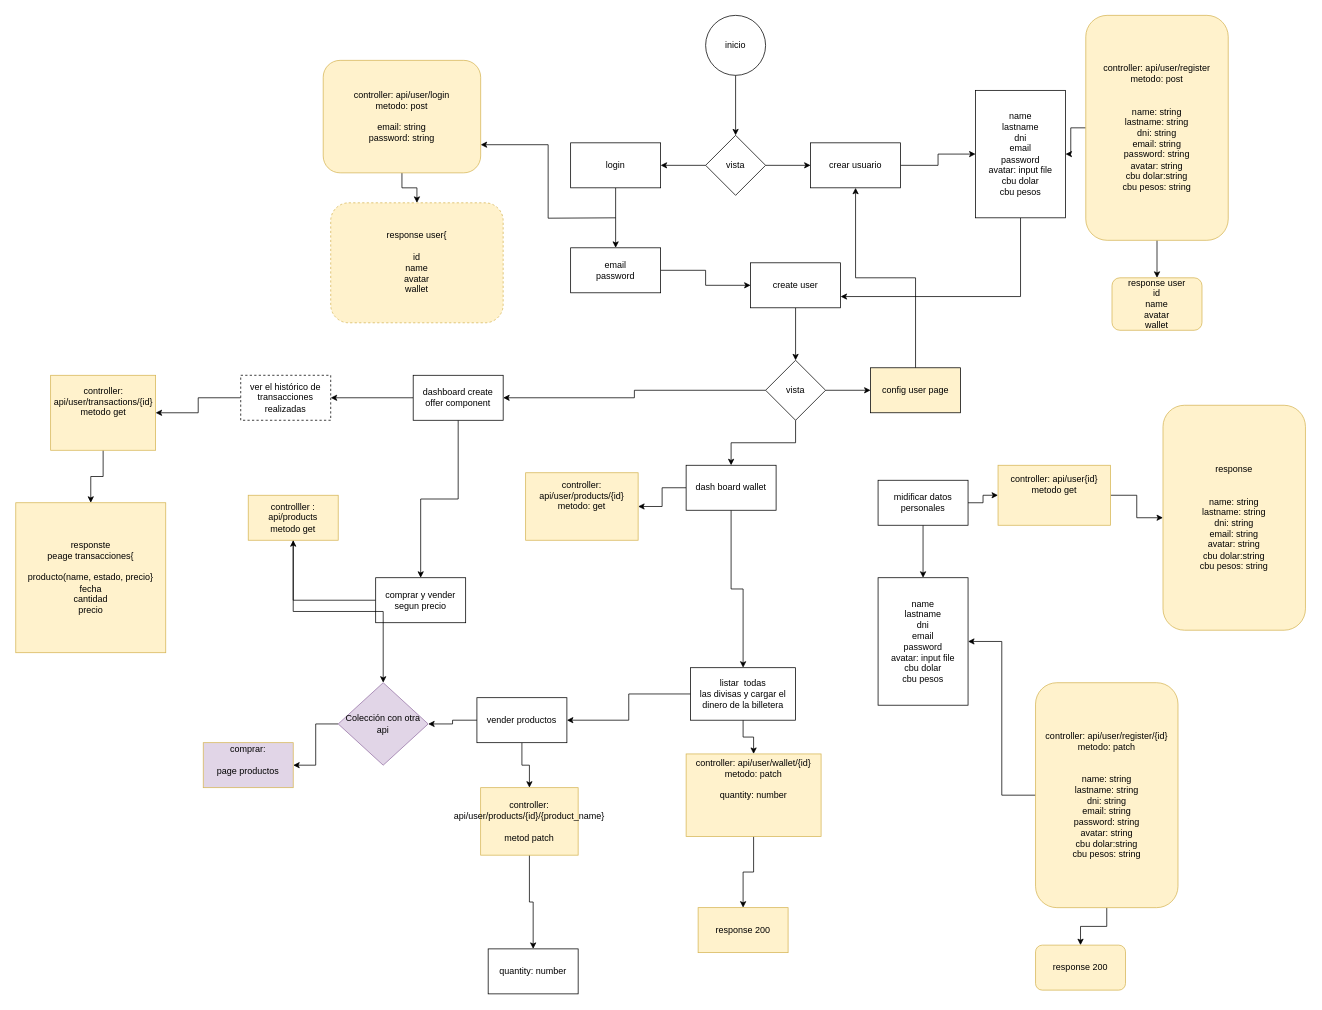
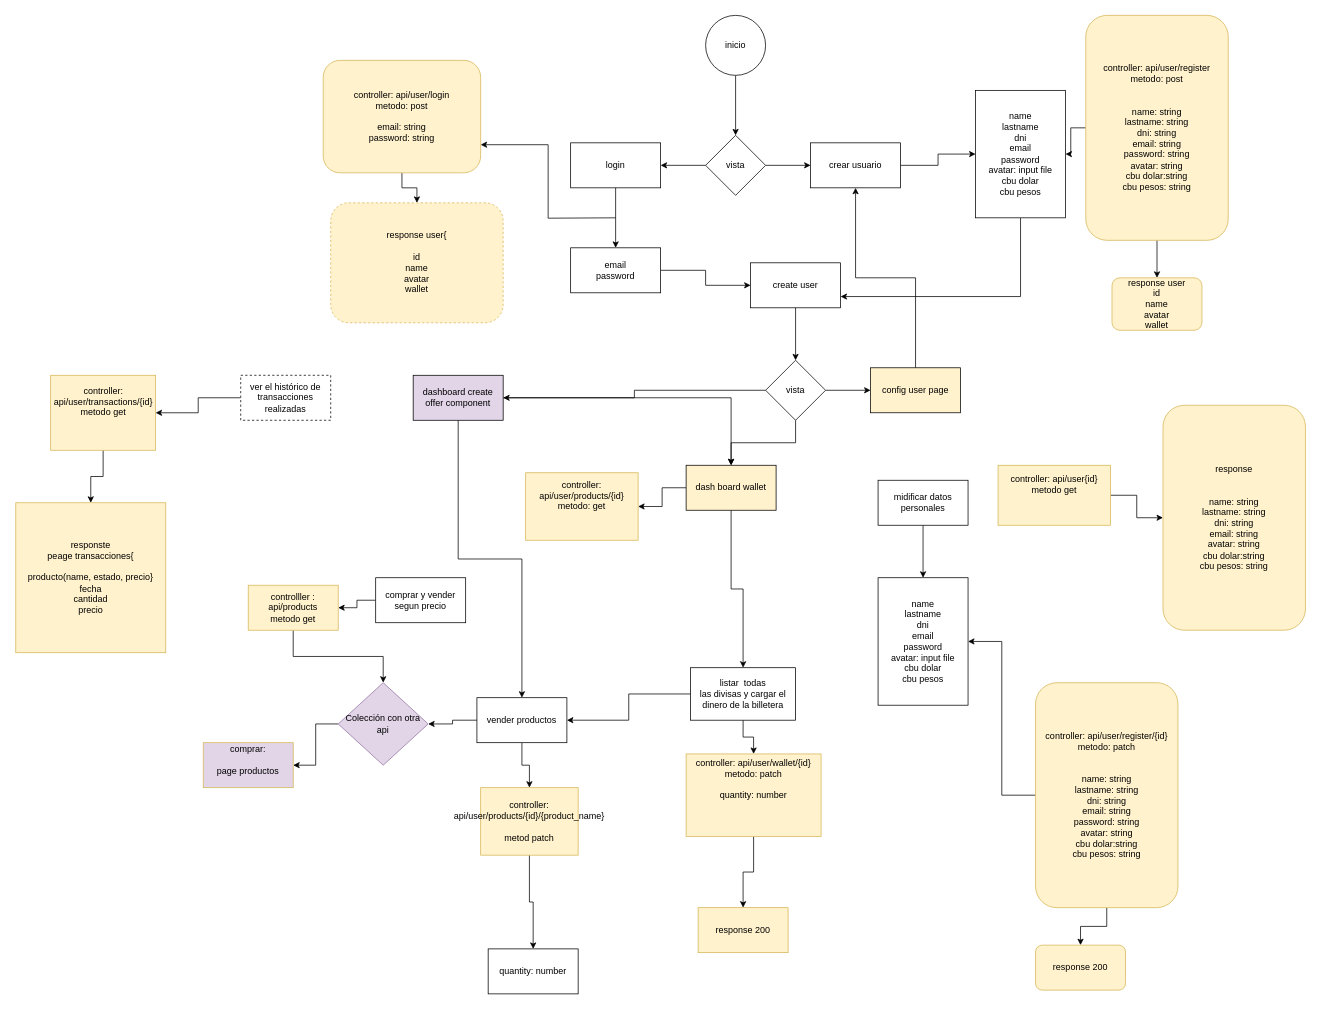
(375, 398) -> (458, 530)
(458, 398) -> (458, 398)
(731, 488) -> (731, 488)
(983, 502) -> none
(293, 518) -> (293, 608)
(420, 535) -> (704, 398)
